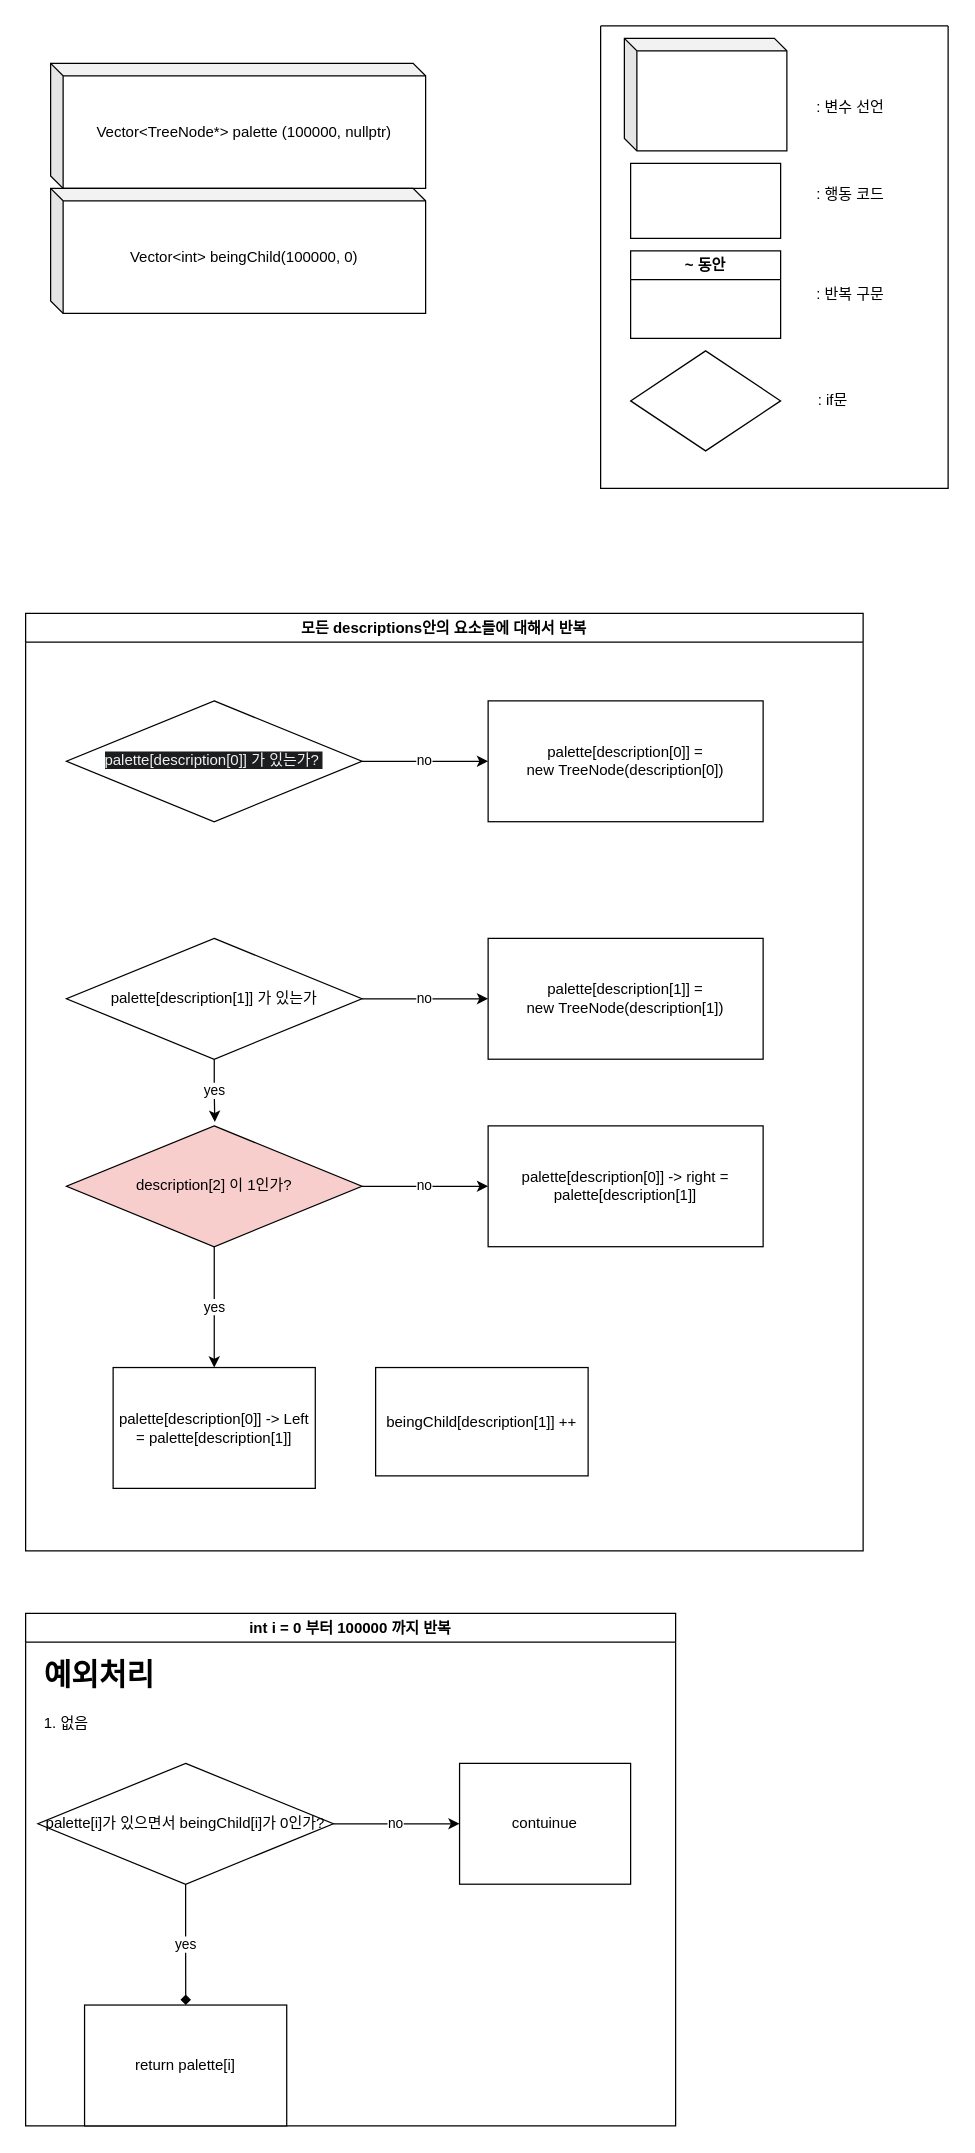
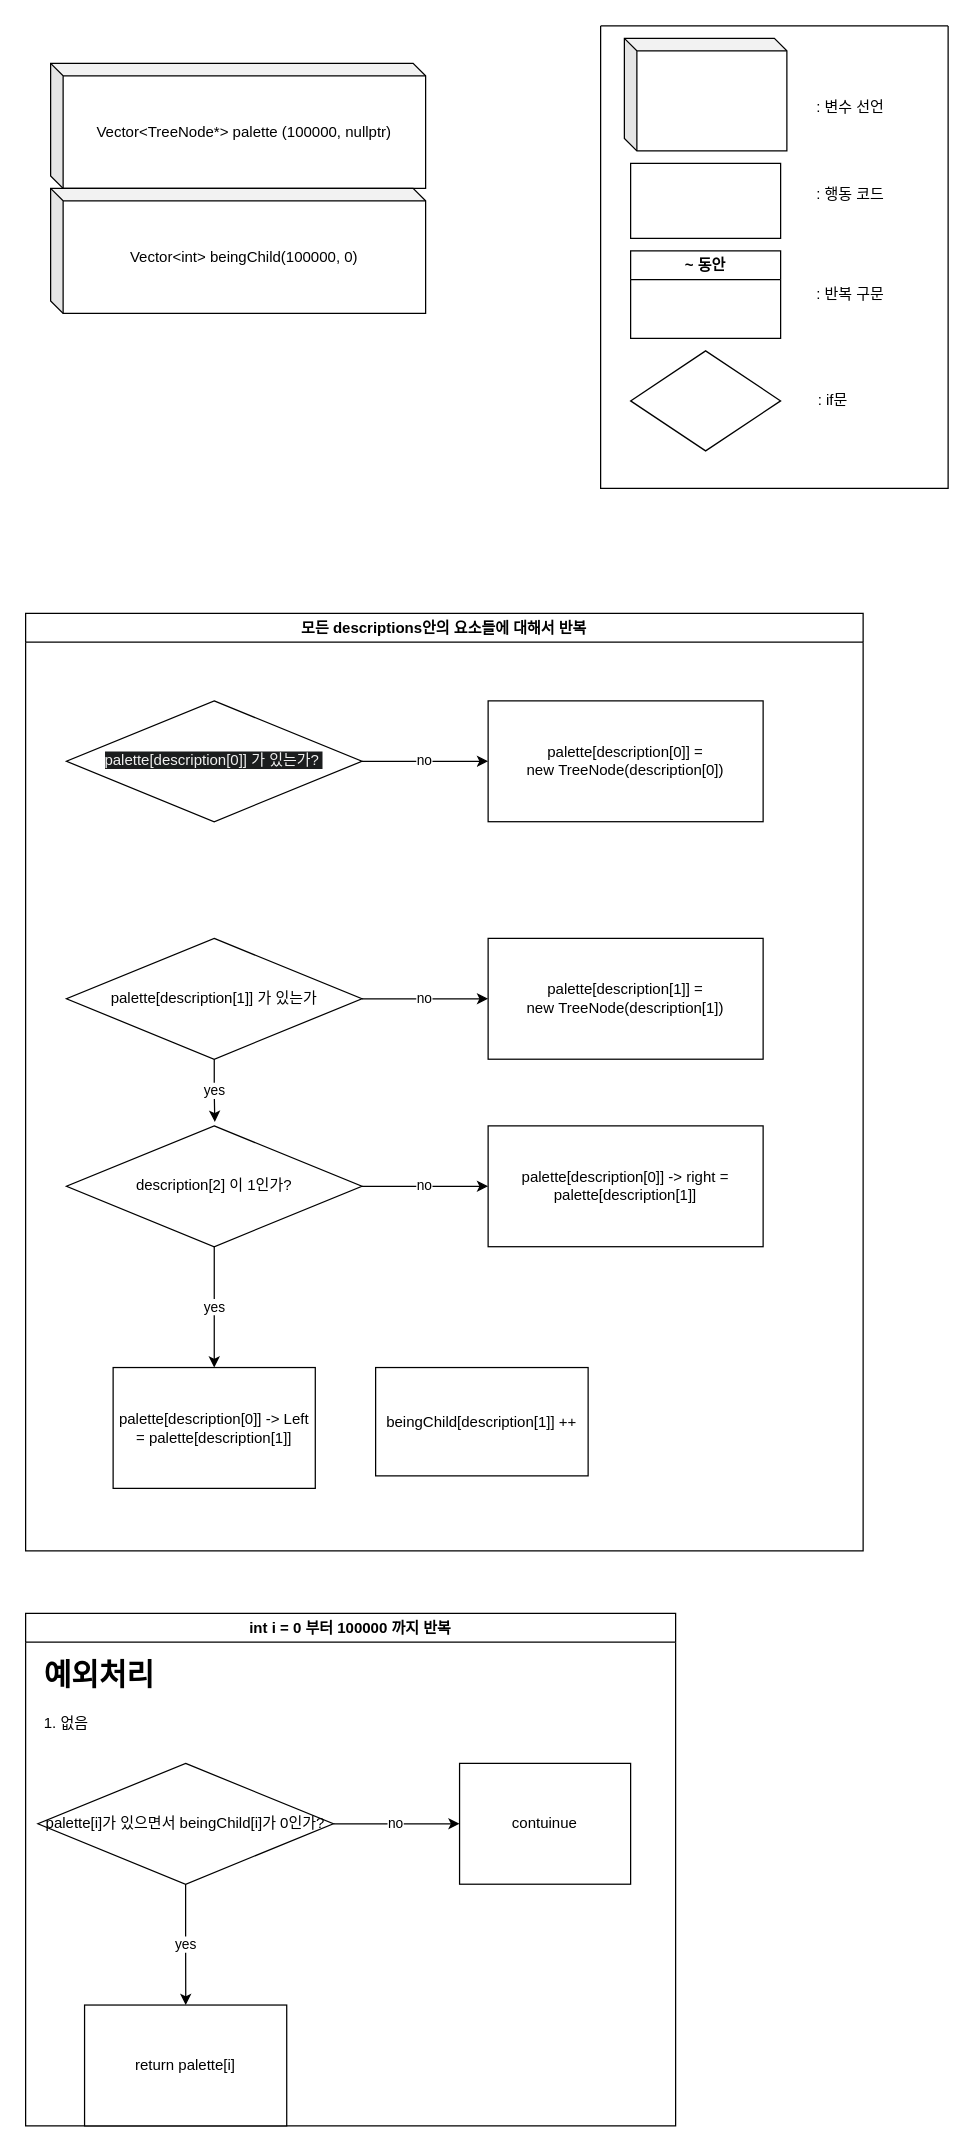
(214, 1186) -> (214, 1186)
(186, 1994) -> (186, 1995)
